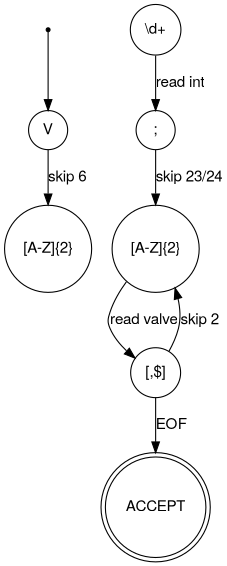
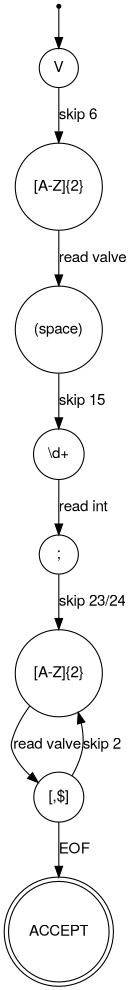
none -> (59, 330)
